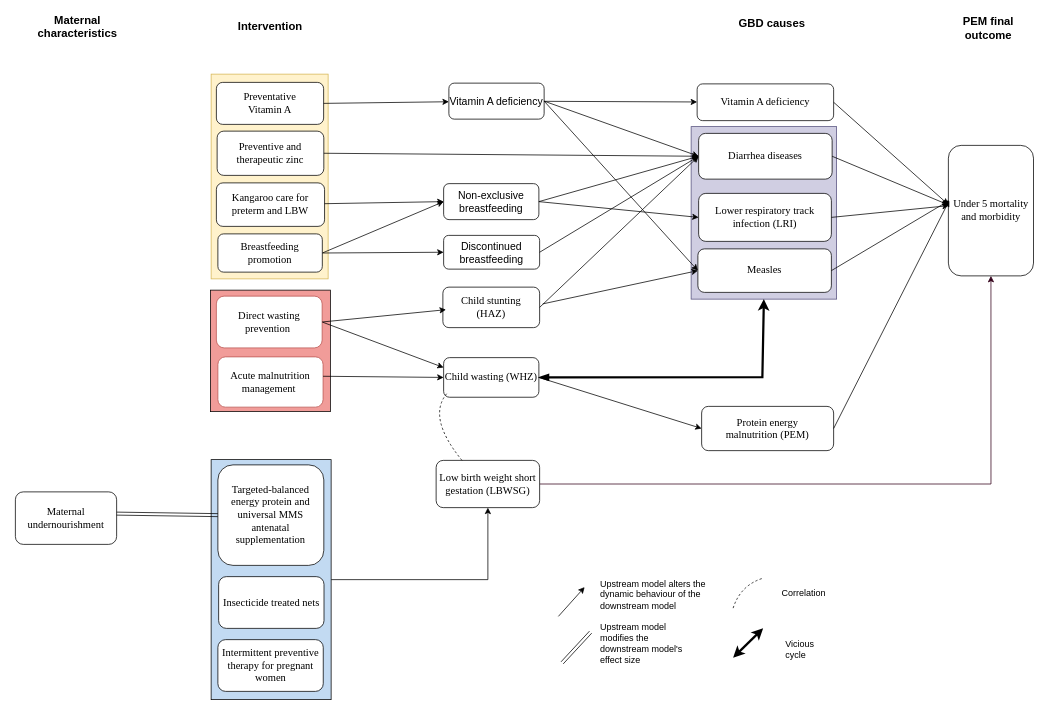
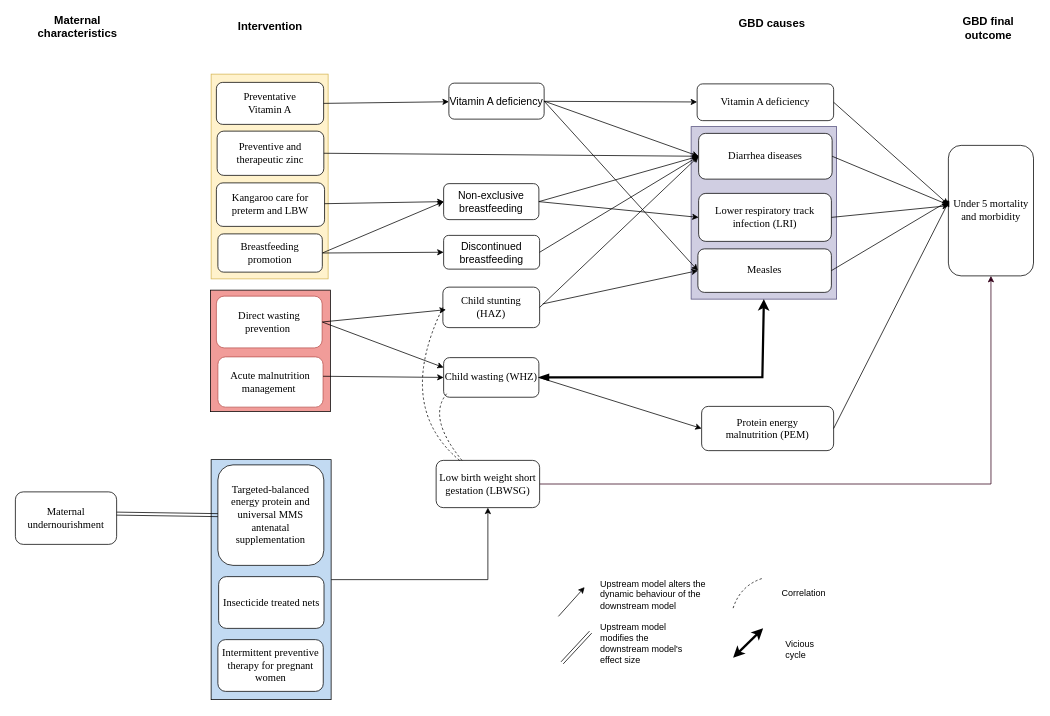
(989, 27) -> (989, 27)
none -> (423, 390)
